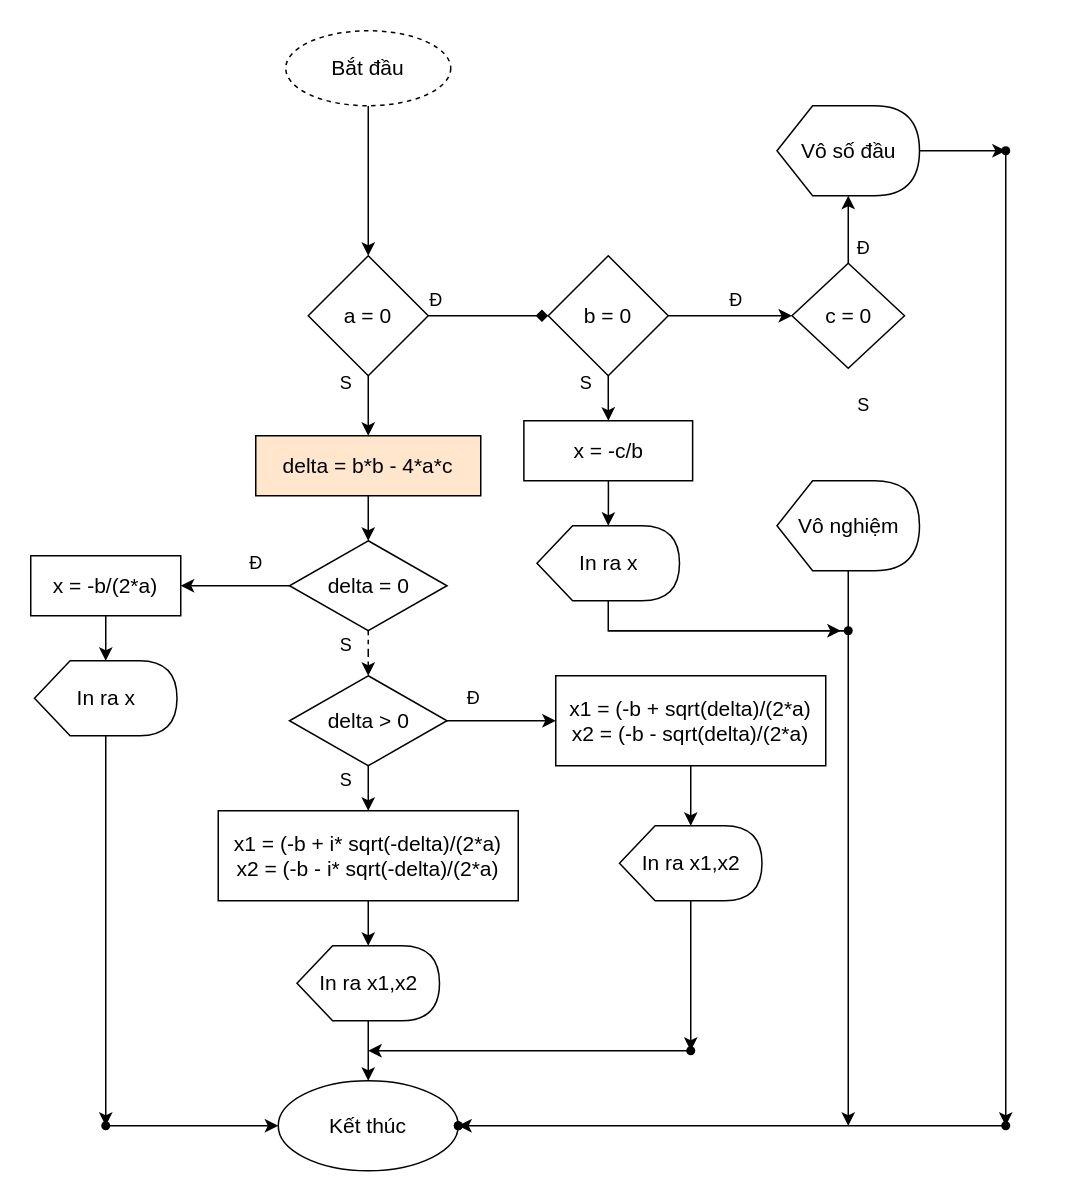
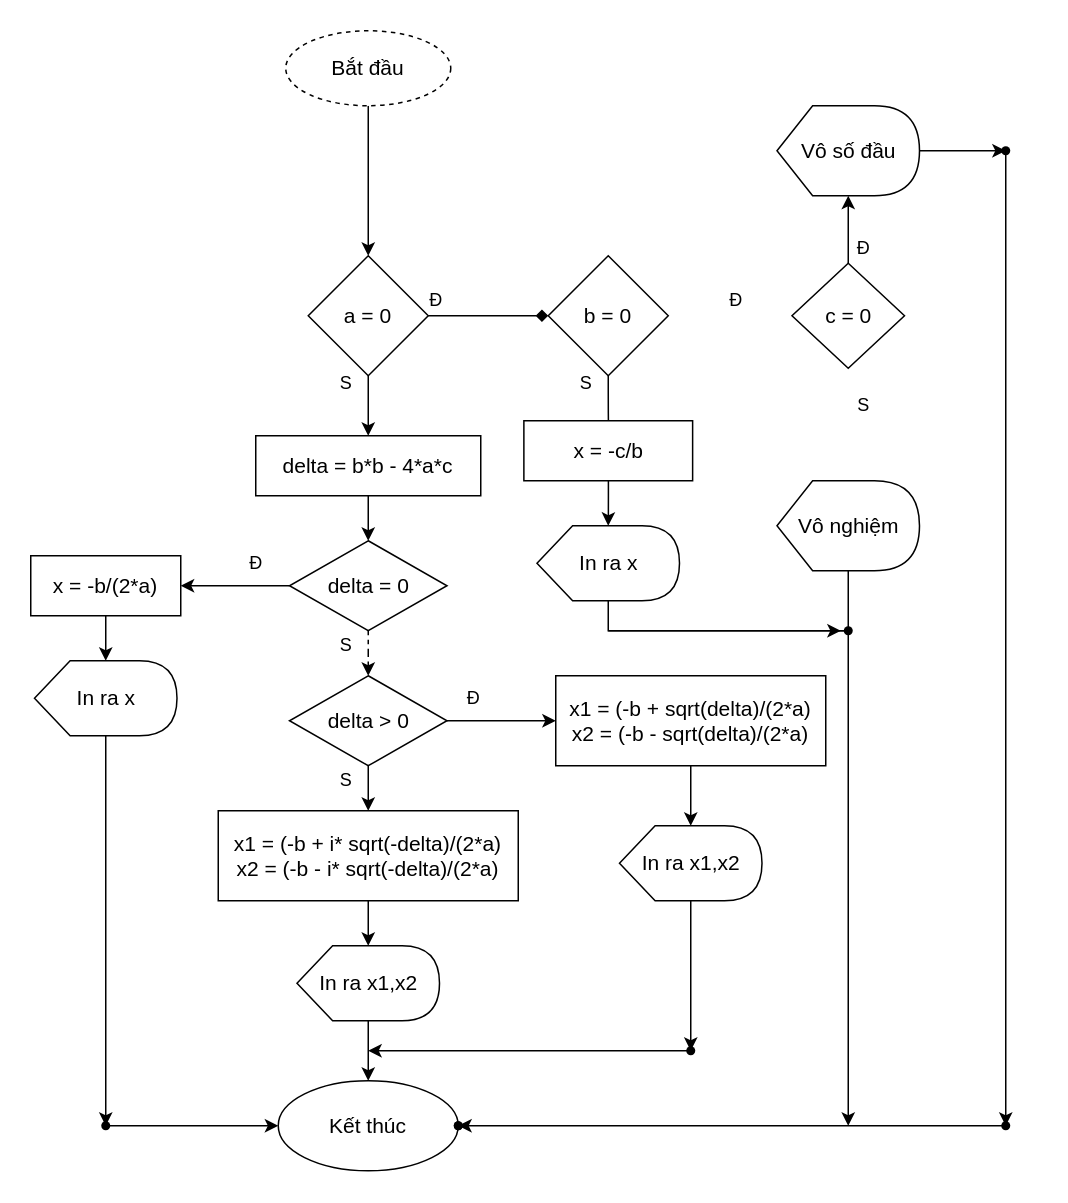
(725, 316) -> none
(608, 408) -> (608, 413)
(368, 466) -> (368, 466)
